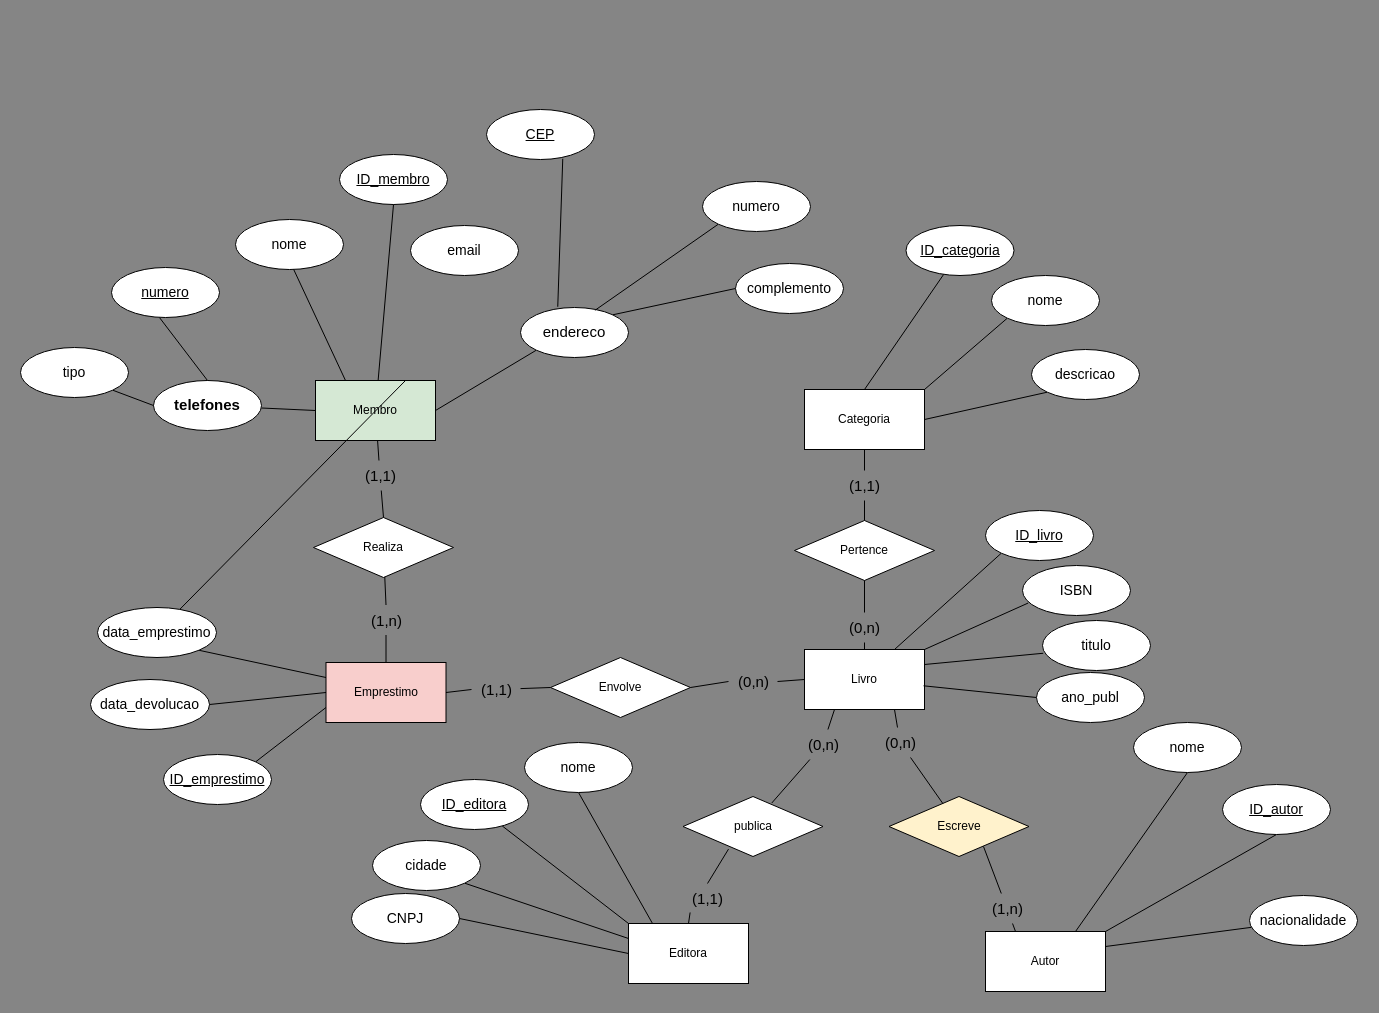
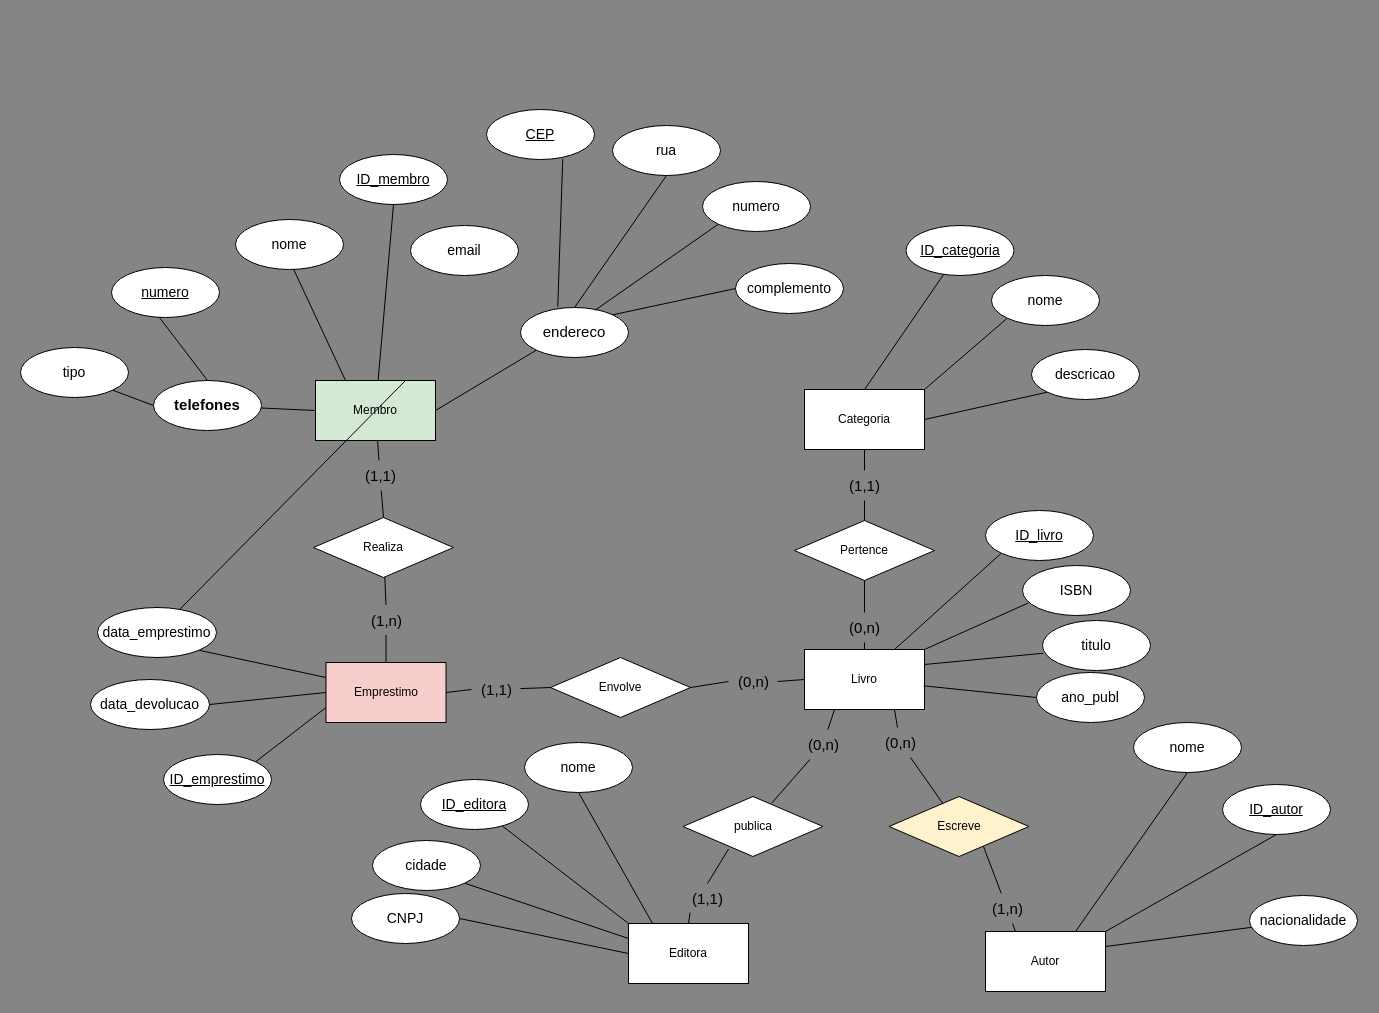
none -> (667, 151)
none -> (621, 242)
